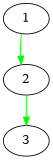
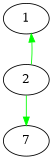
(21, 45) -> (32, 53)
(26, 141) -> (26, 141)
